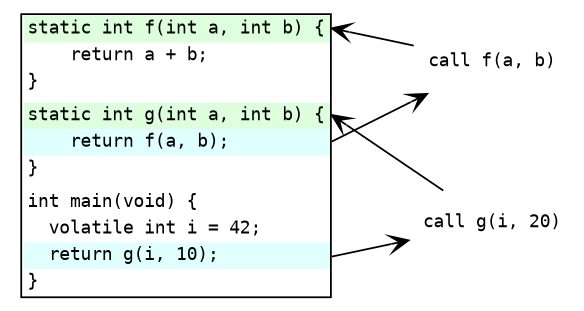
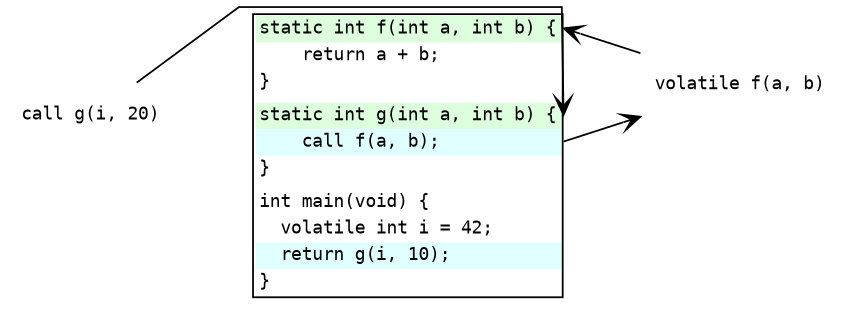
(493, 62) -> (741, 85)
(129, 142) -> (350, 142)
(361, 250) -> none
